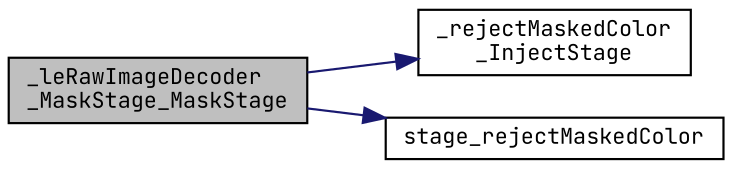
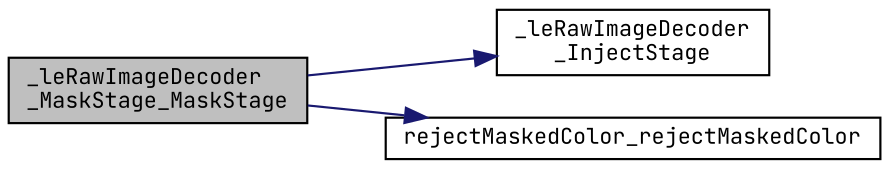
(555, 42) -> (633, 42)
(555, 138) -> (633, 138)
